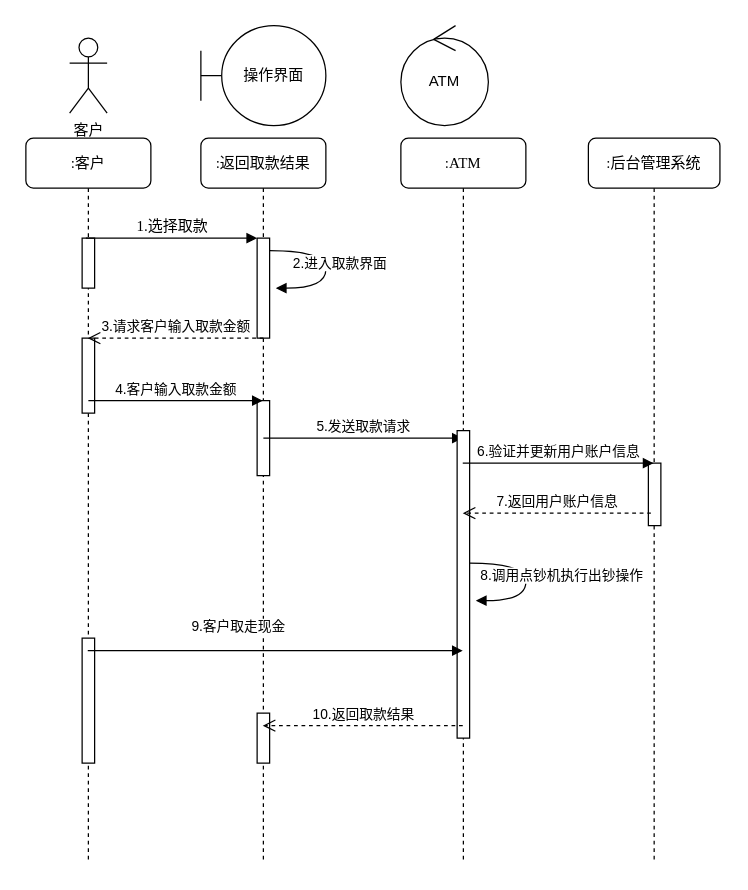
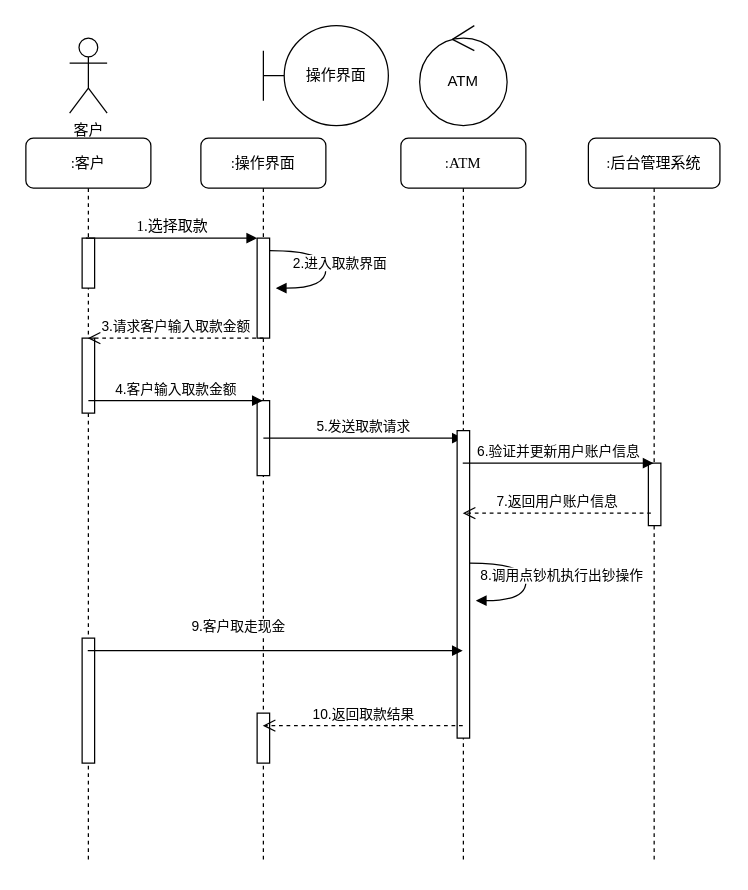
(263, 76) -> (326, 76)
(444, 76) -> (463, 76)
(263, 163) -> (263, 163)
